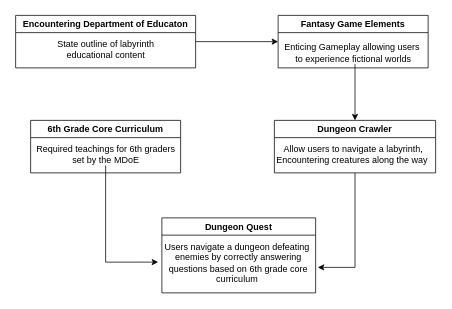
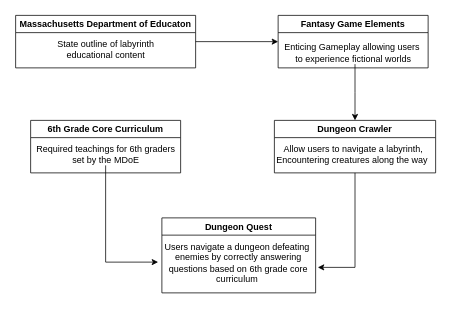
(105, 24) -> (105, 24)
